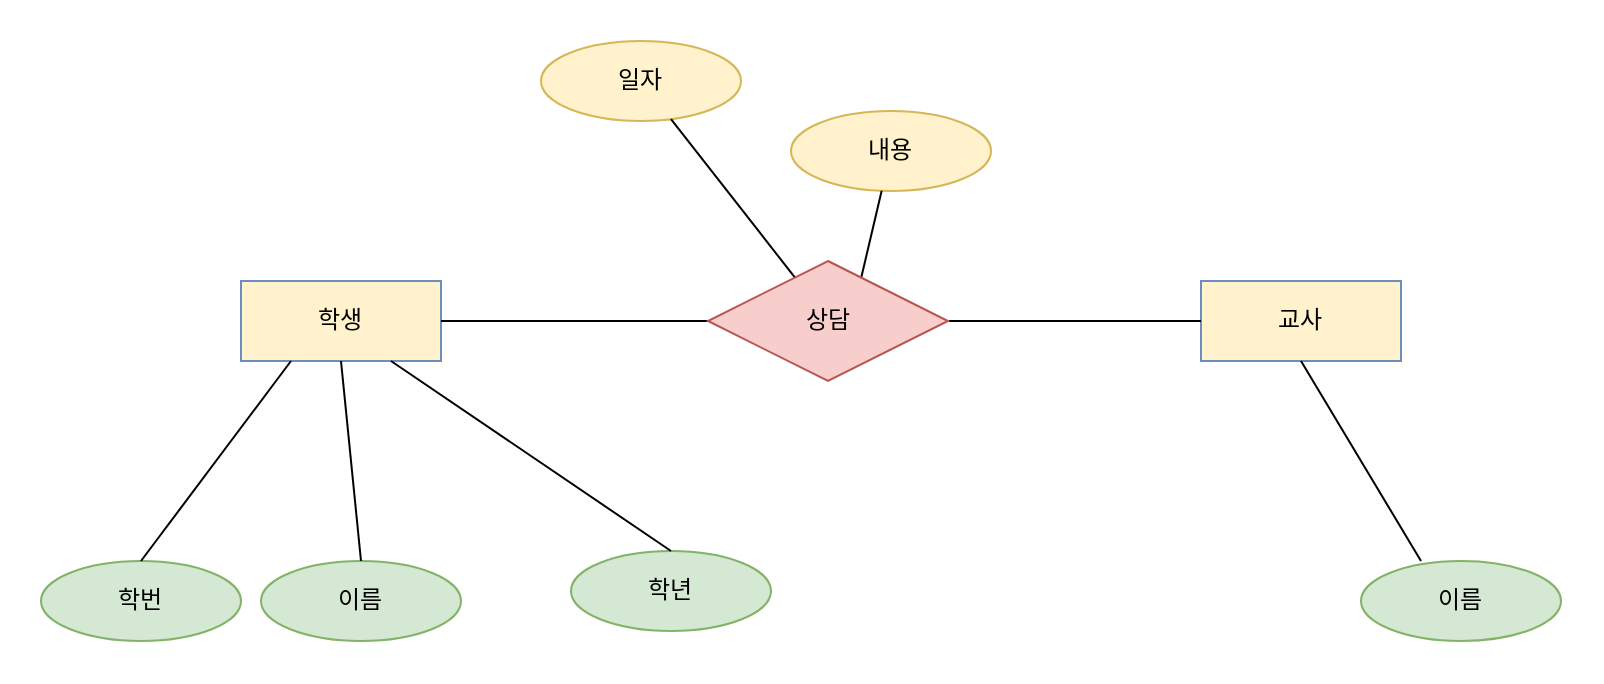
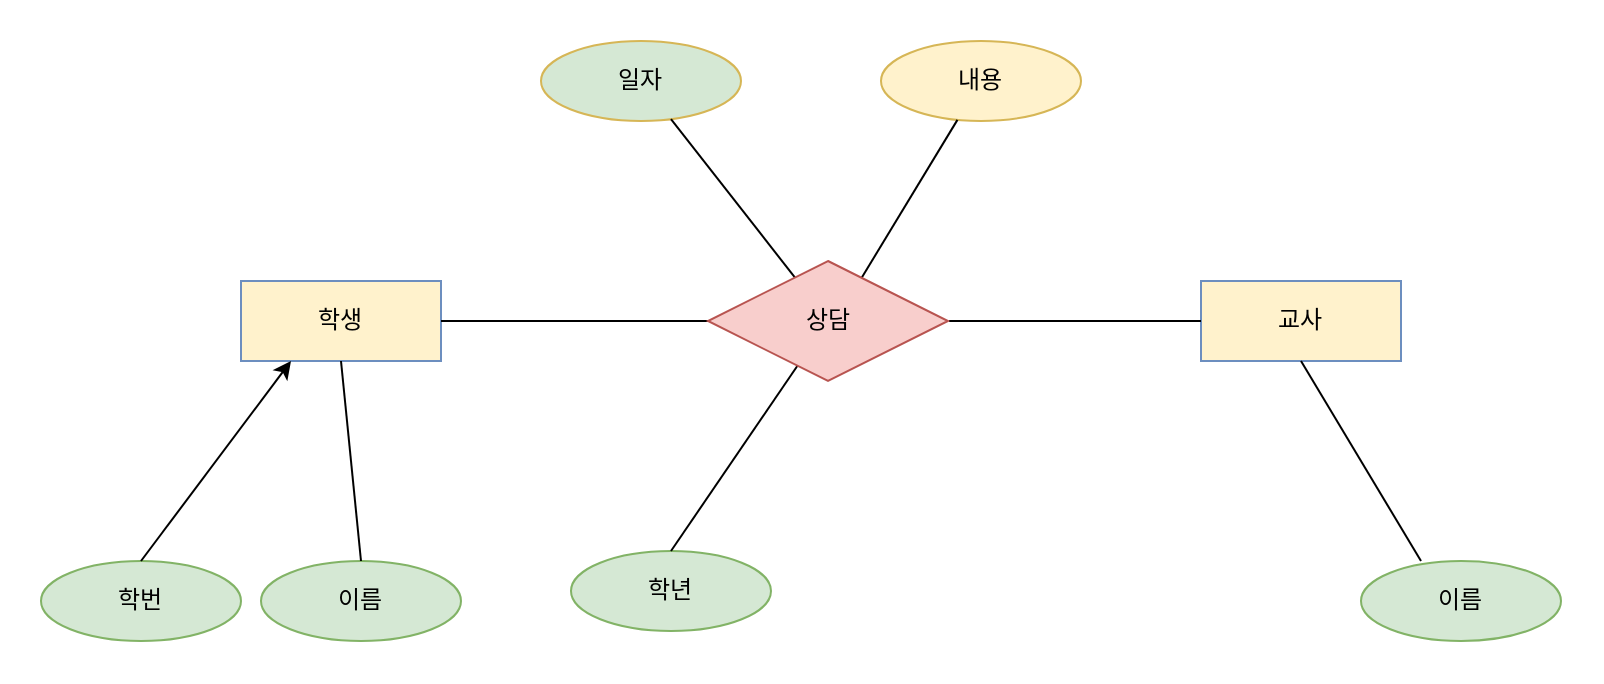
(641, 81) -> (641, 81)
(891, 151) -> (981, 81)
(285, 369) -> (282, 373)
(531, 456) -> (734, 458)
